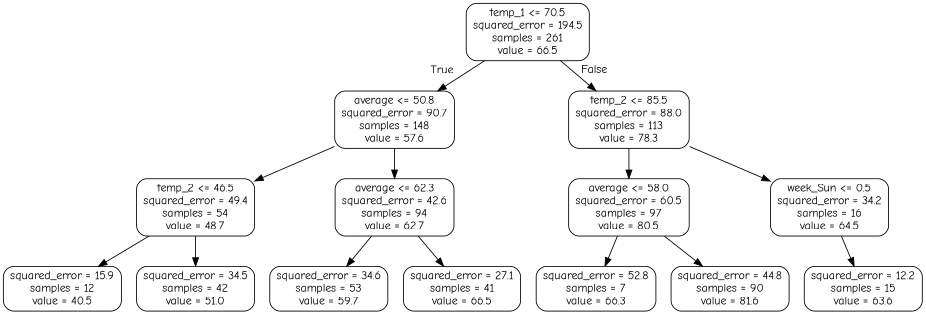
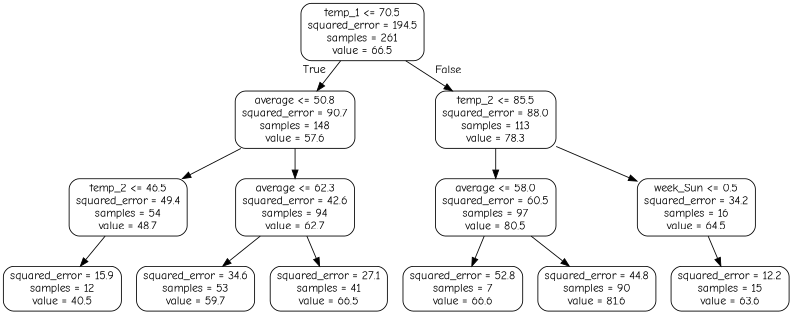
(196, 289) -> none
(596, 289) -> (463, 289)
